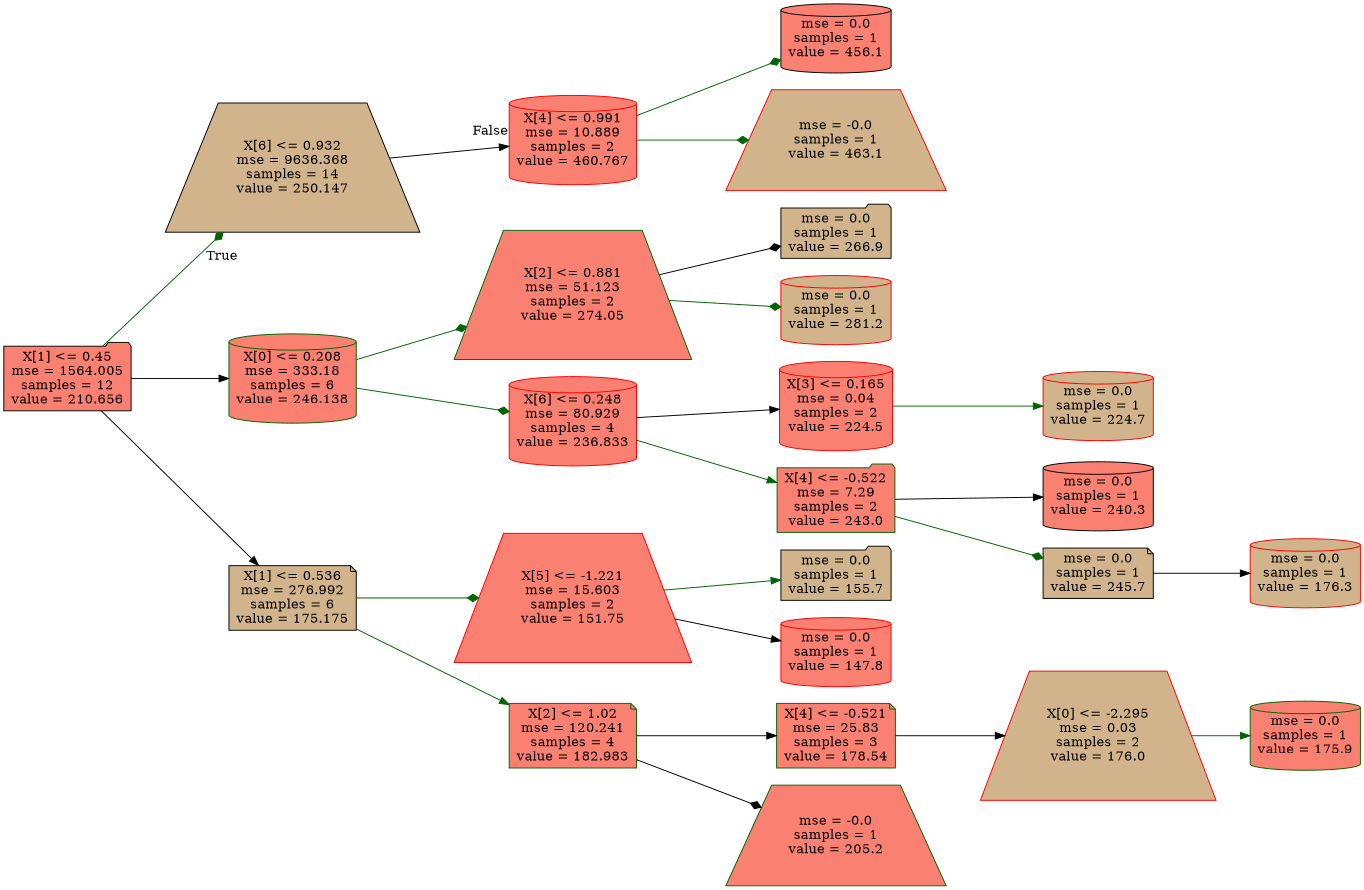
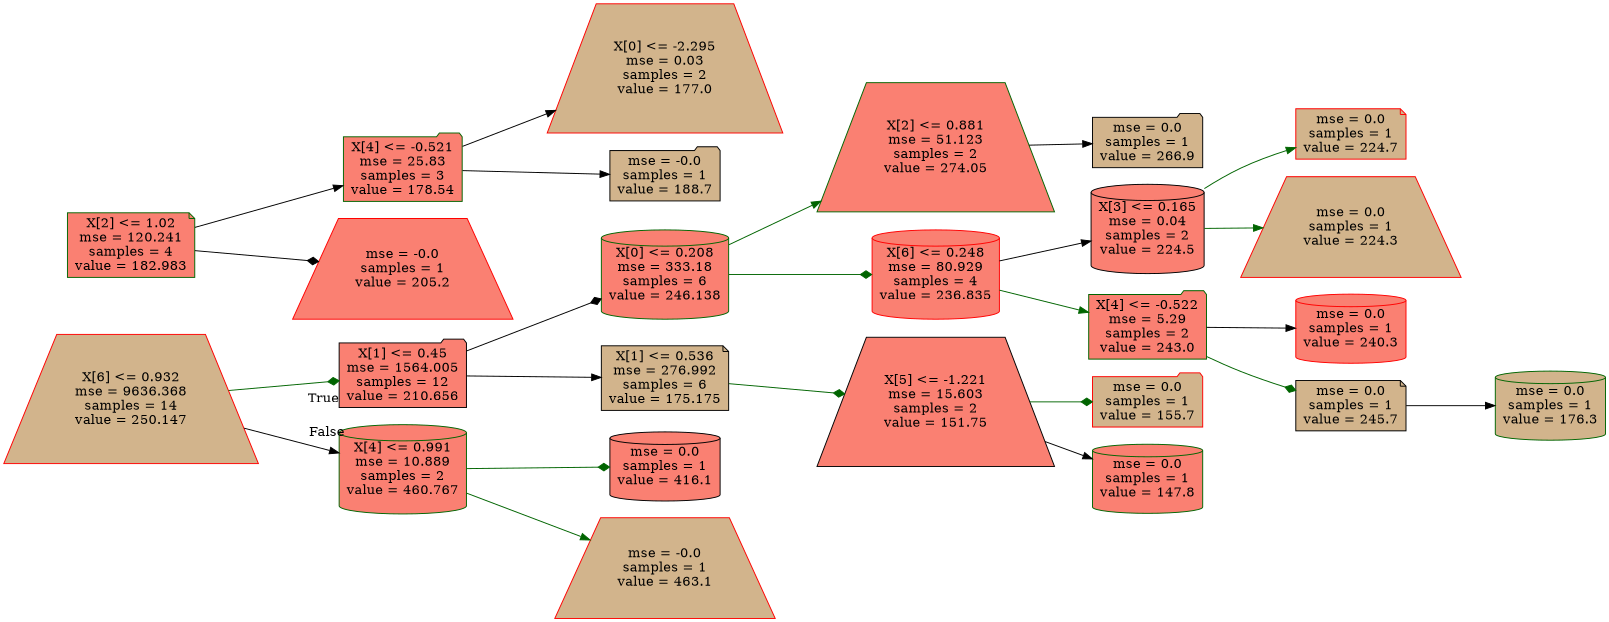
(836, 38) -> (665, 466)
(573, 140) -> (403, 469)
(687, 140) -> (524, 515)
(293, 168) -> (131, 399)
none -> (665, 176)
none -> (1351, 227)
(714, 262) -> (1056, 145)
(159, 293) -> (278, 386)
(836, 310) -> none
(406, 345) -> (771, 225)
(175, 379) -> (529, 327)
(836, 406) -> (1148, 229)
(1098, 406) -> (1351, 134)
(573, 421) -> (936, 275)
(1098, 496) -> (1351, 329)
(836, 500) -> (1148, 327)
(1305, 573) -> (1550, 406)
(836, 575) -> (1148, 402)
(717, 585) -> (1055, 402)
(573, 598) -> (936, 402)
(836, 652) -> (1148, 479)
(428, 665) -> none
(836, 736) -> (403, 169)
(1098, 736) -> (665, 68)
(1305, 736) -> none
(836, 835) -> (403, 269)
